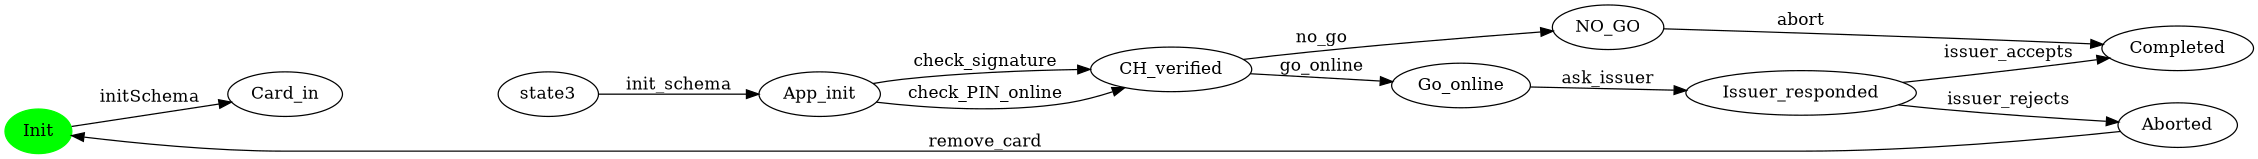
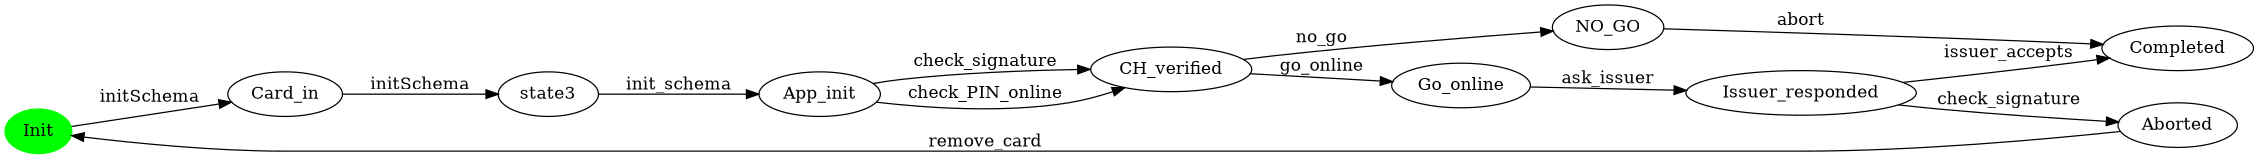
none -> (414, 94)
(2009, 100) -> (2009, 100)
